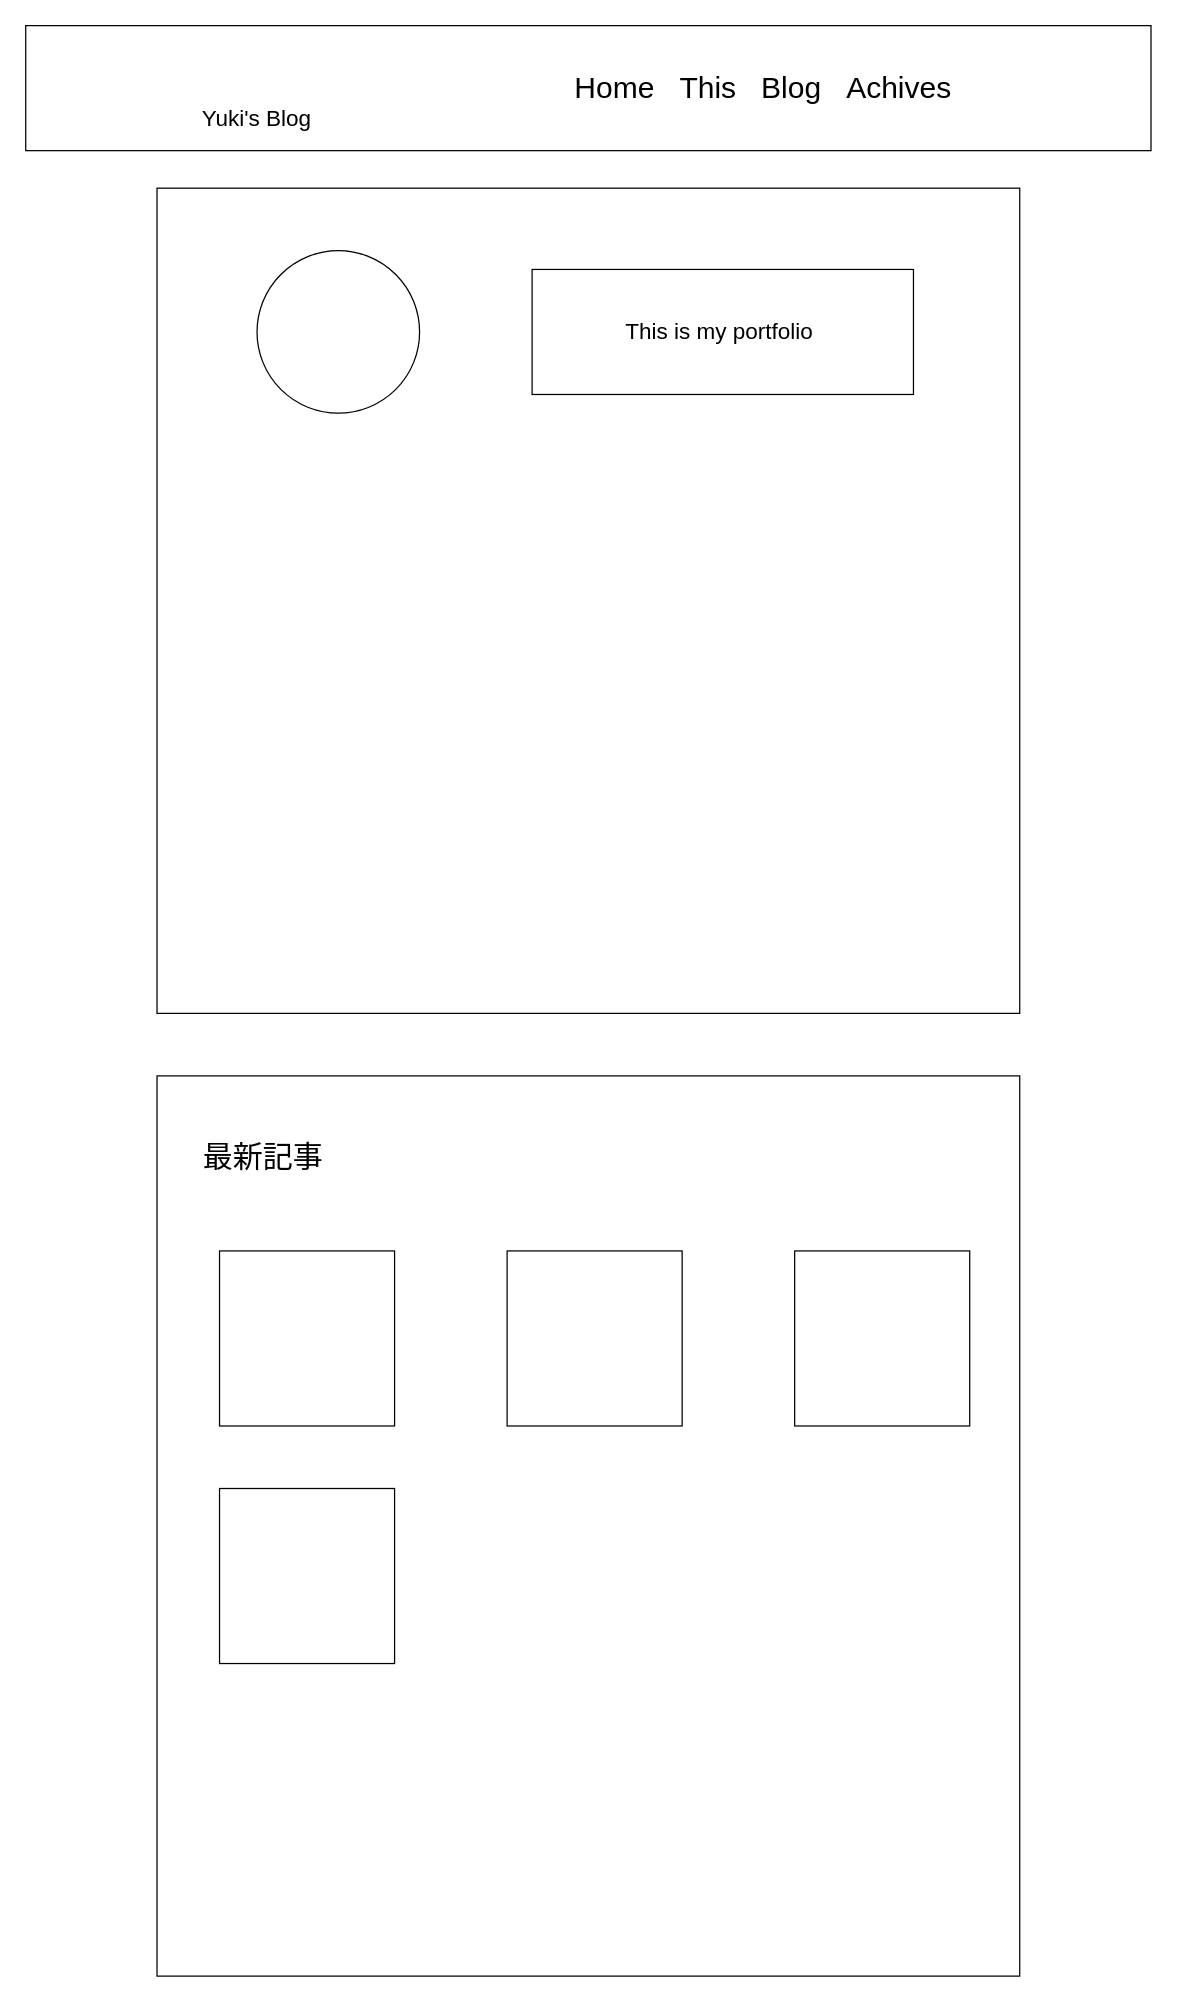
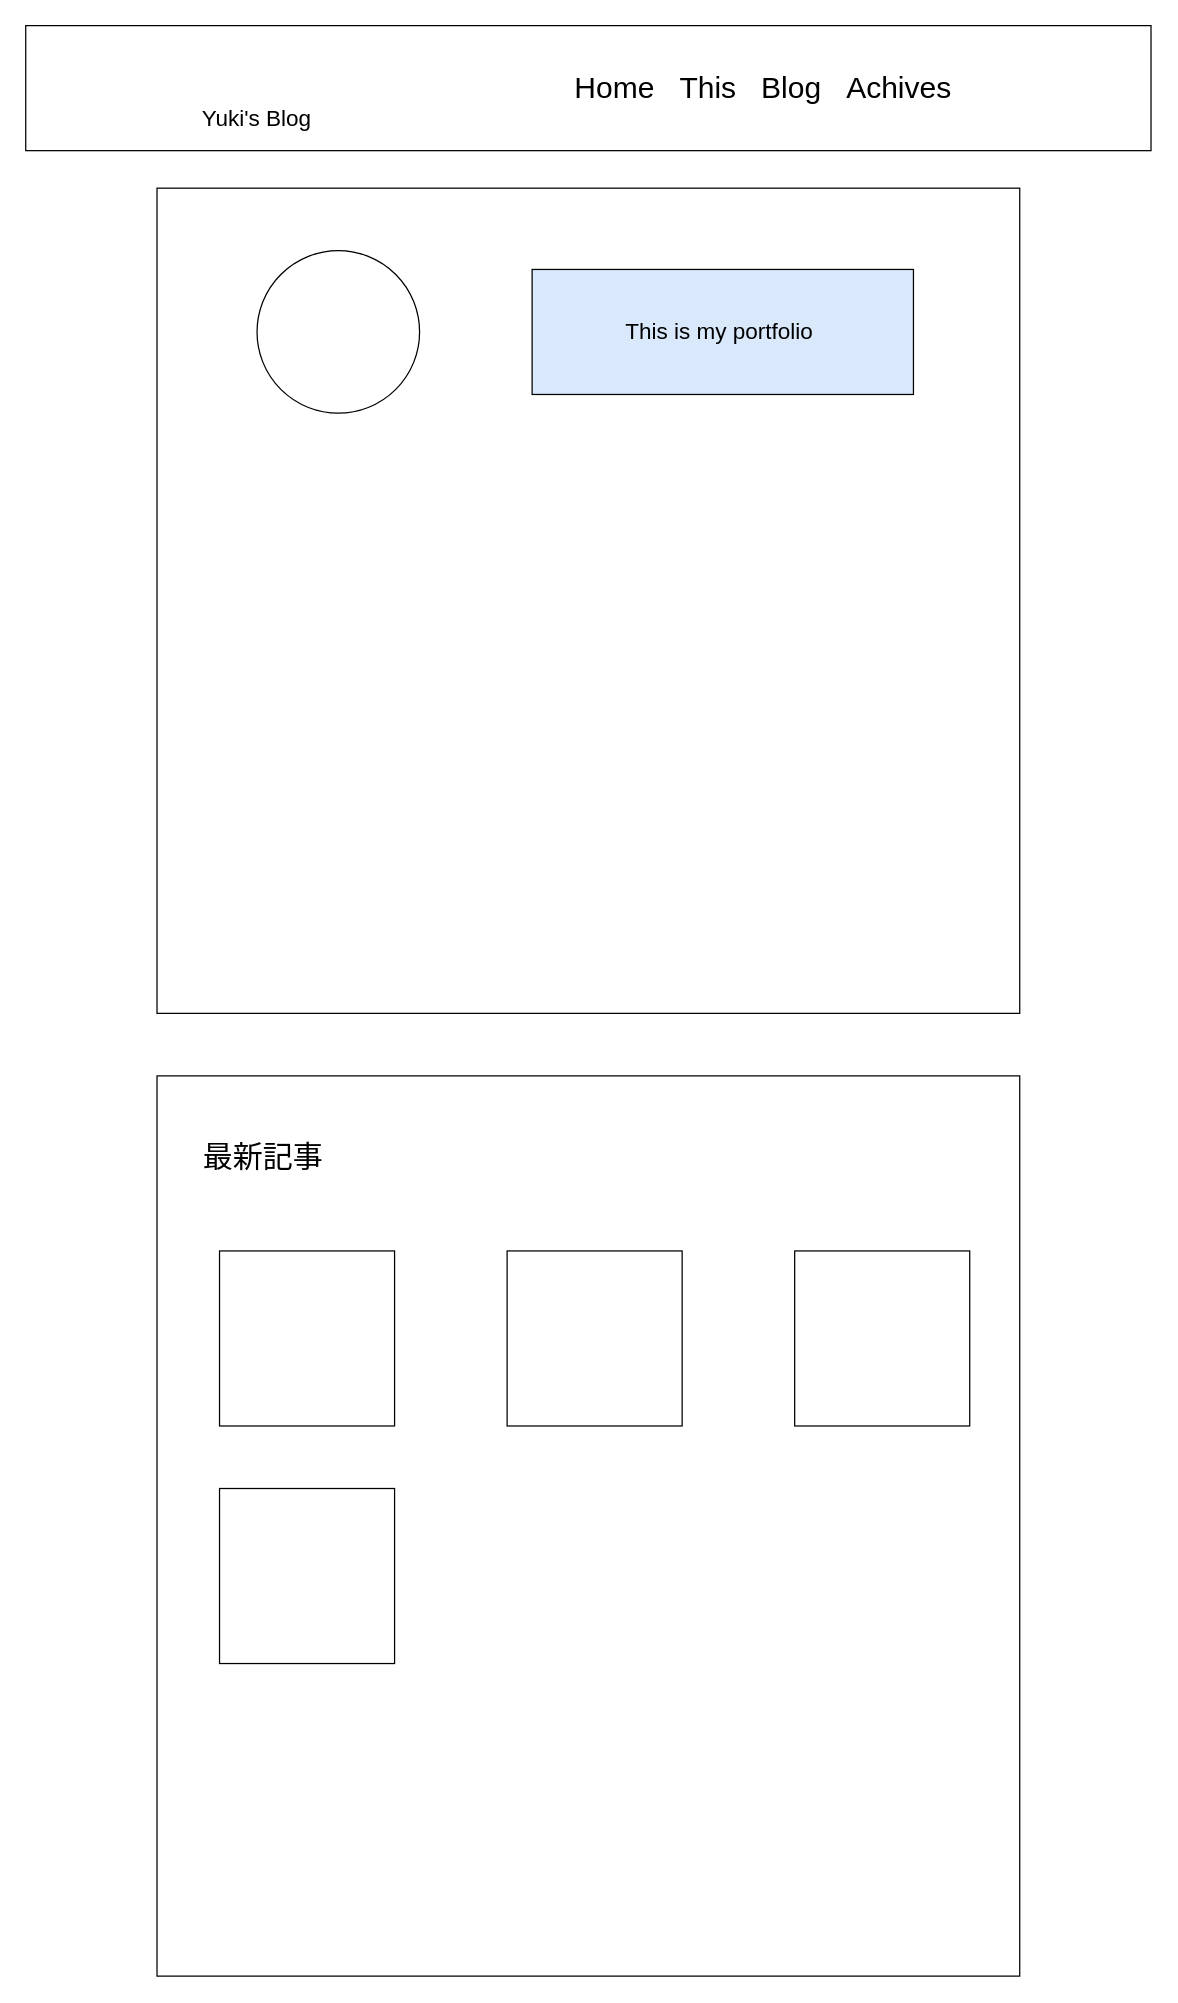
(723, 332) -> (723, 332)
